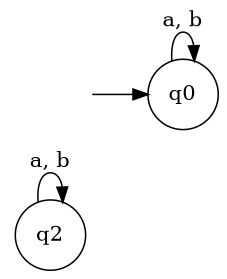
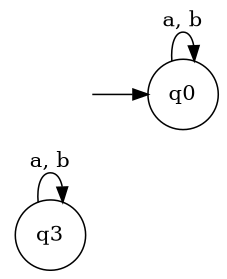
(50, 235) -> (50, 235)
